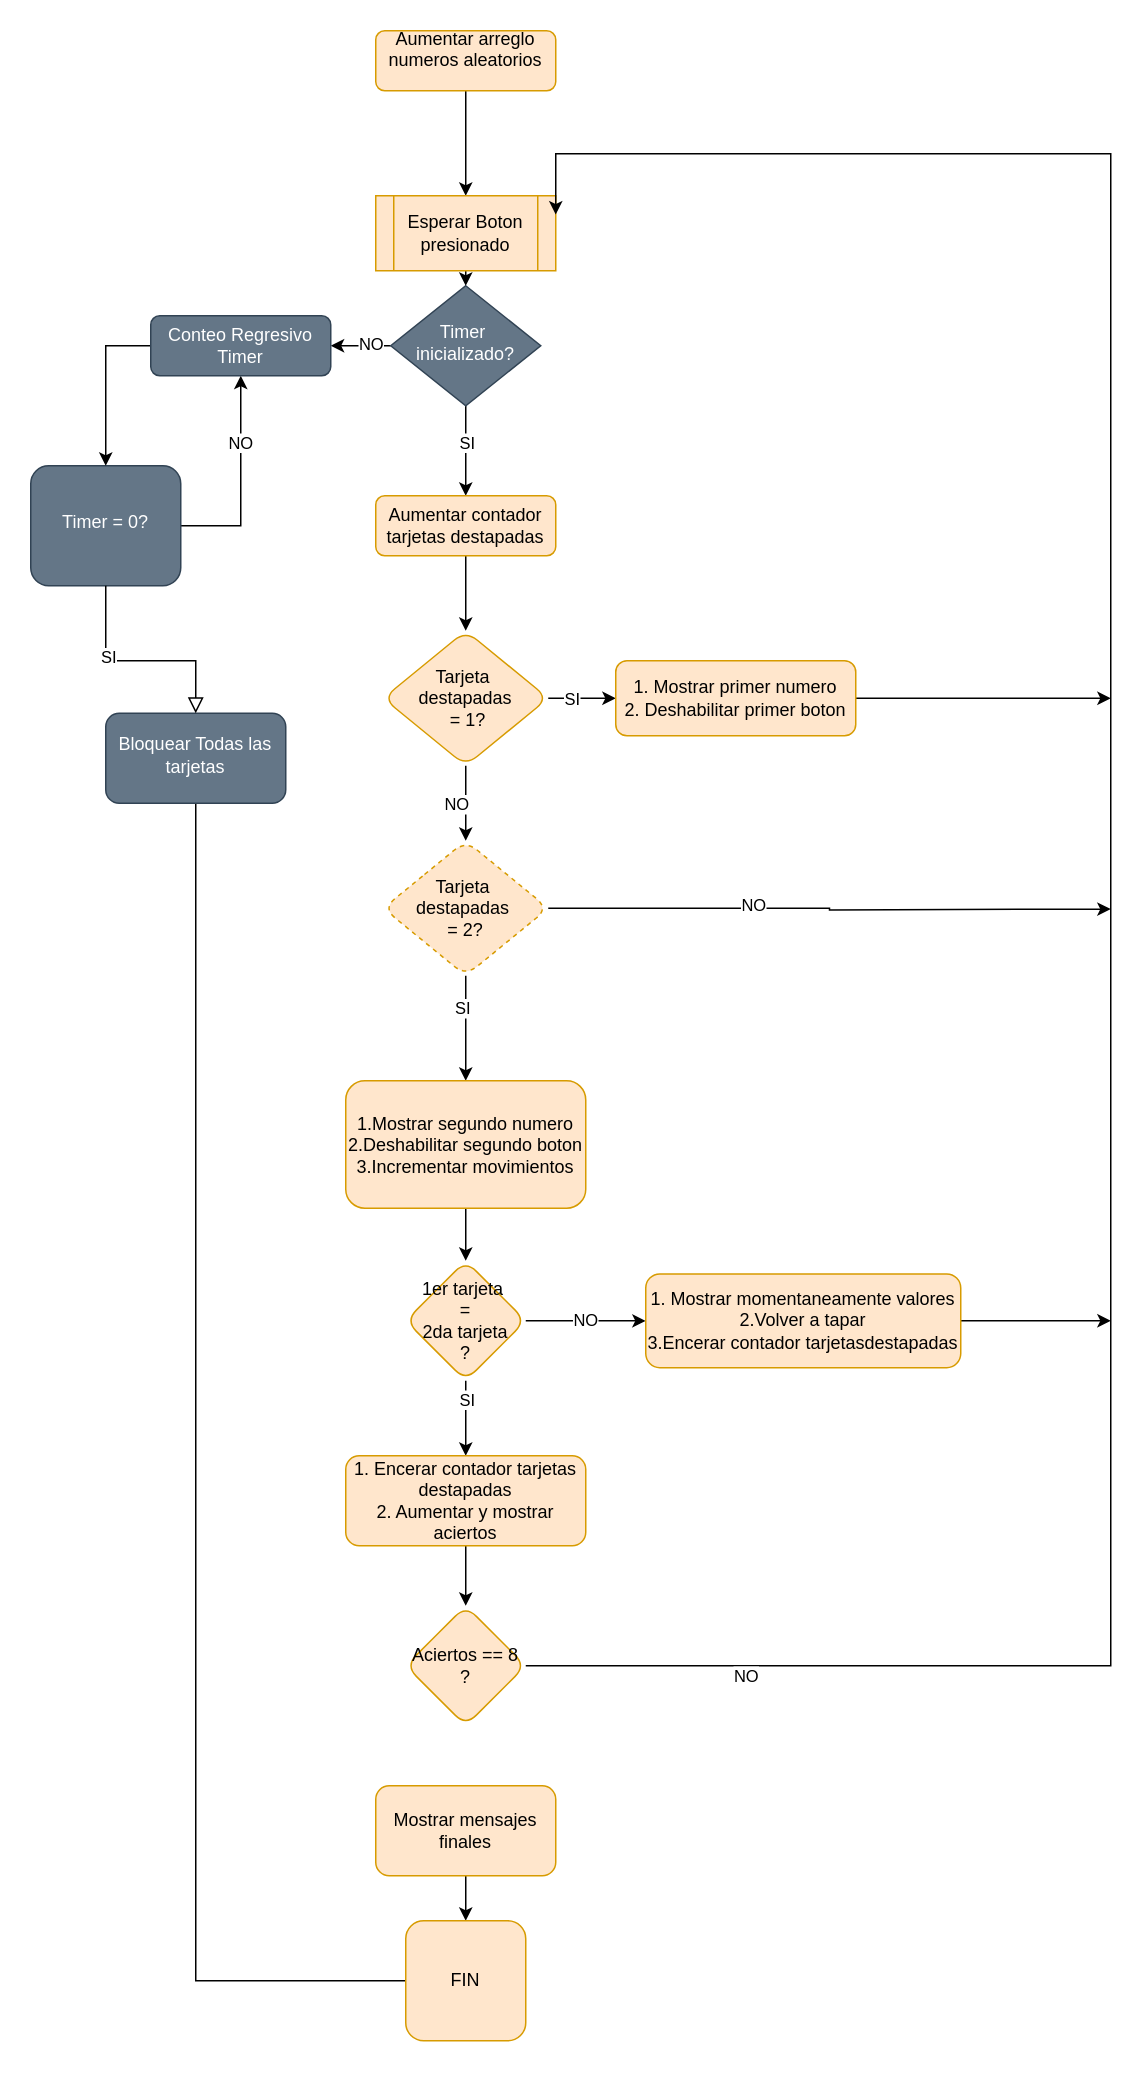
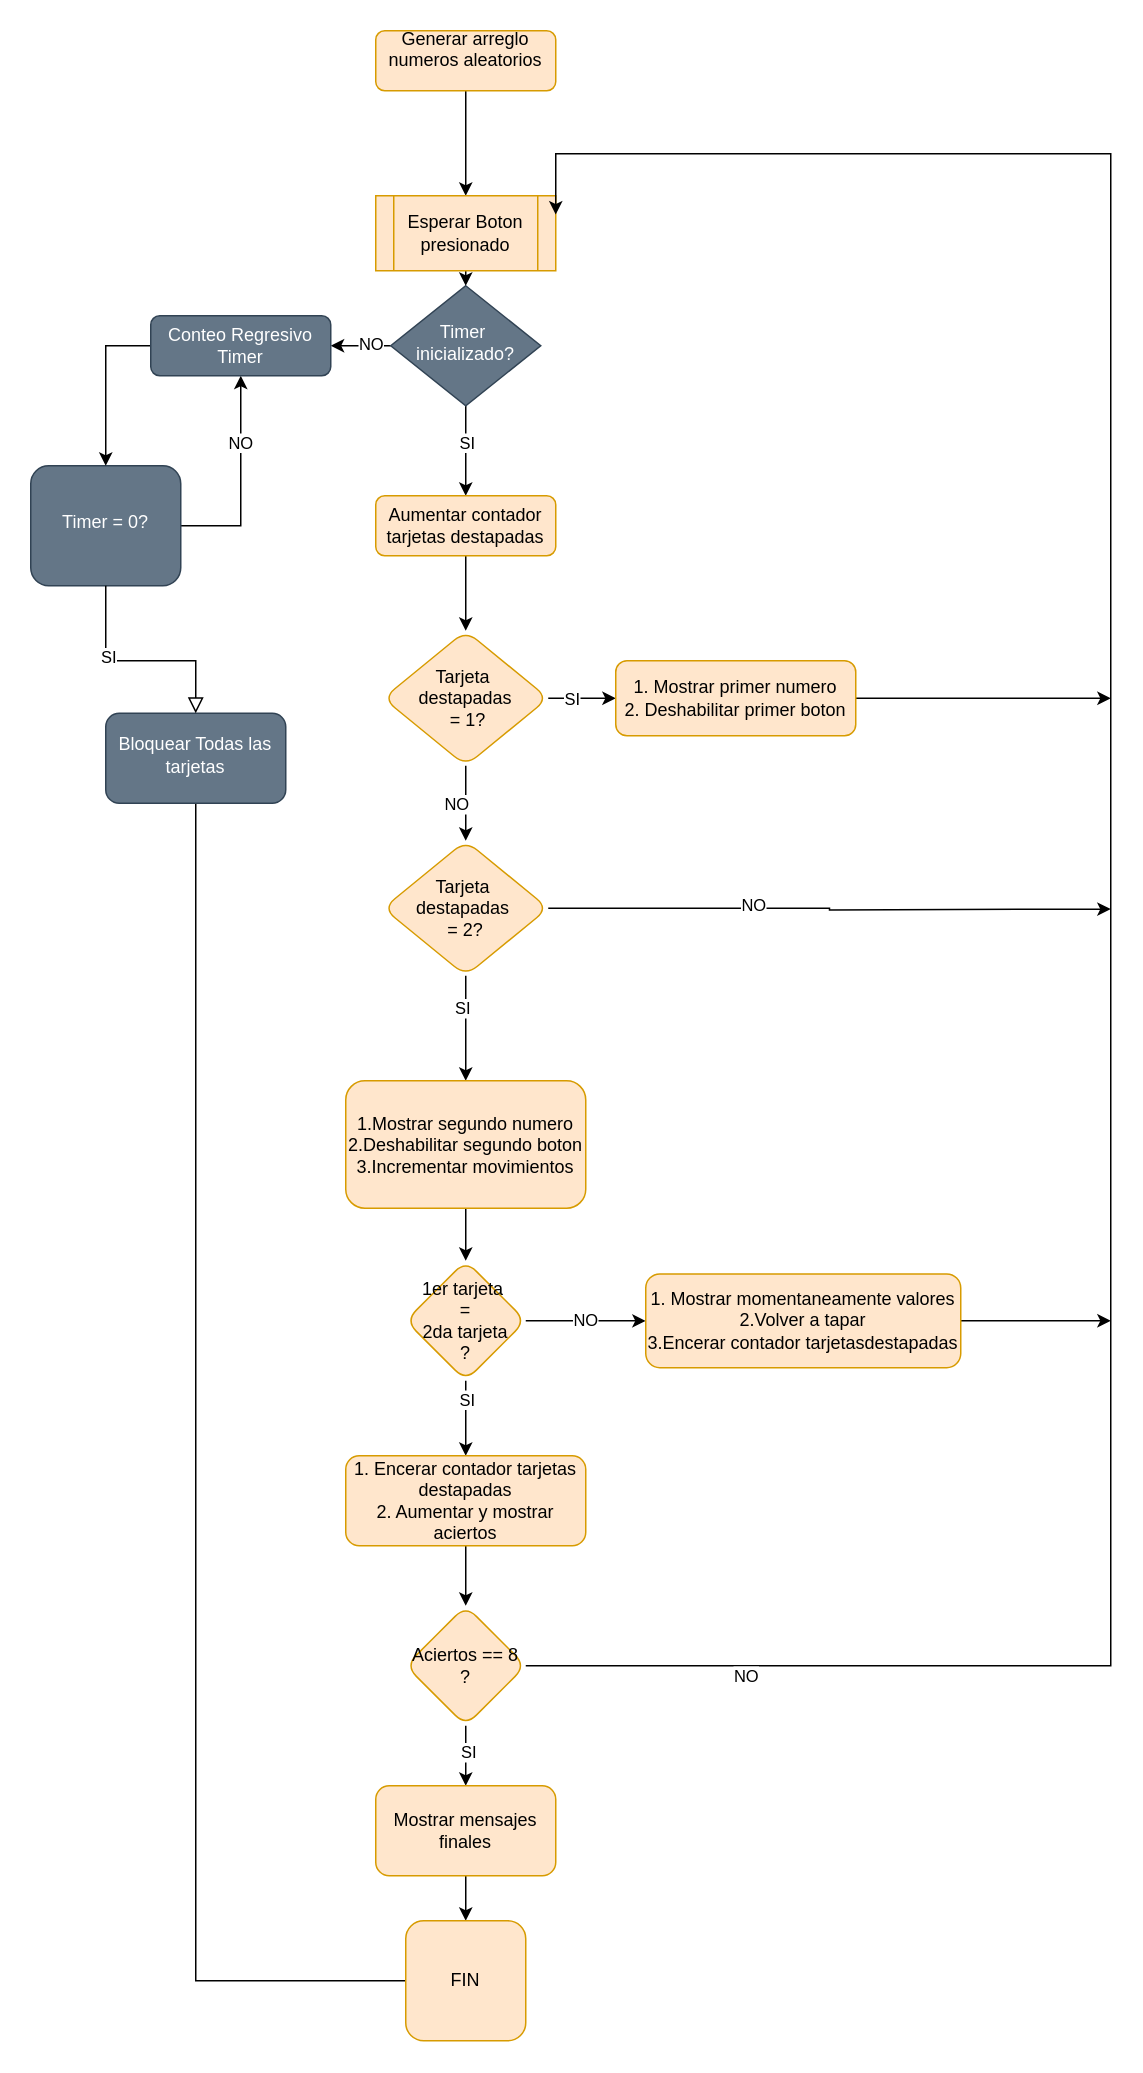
(466, 61) -> (466, 61)
(466, 908) -> (466, 908)
none -> (466, 1751)
